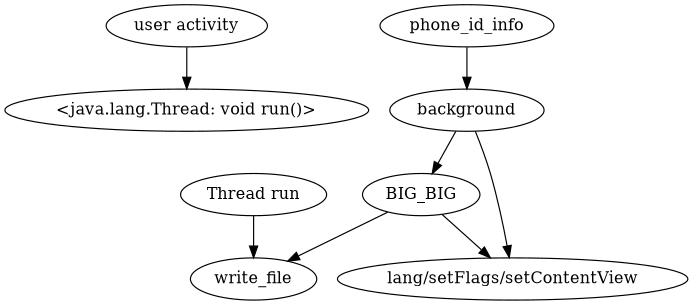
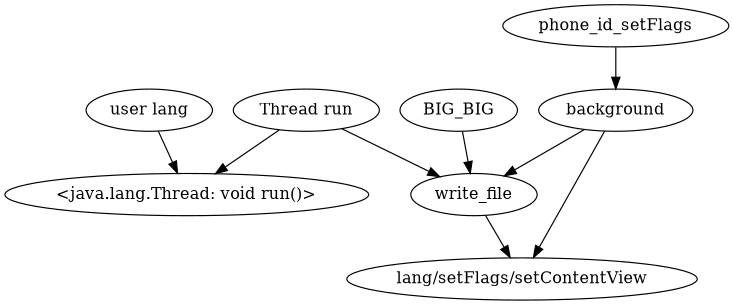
(187, 26) -> (149, 110)
(467, 26) -> (616, 26)
(447, 147) -> (550, 150)
none -> (252, 148)
(462, 232) -> (495, 232)
